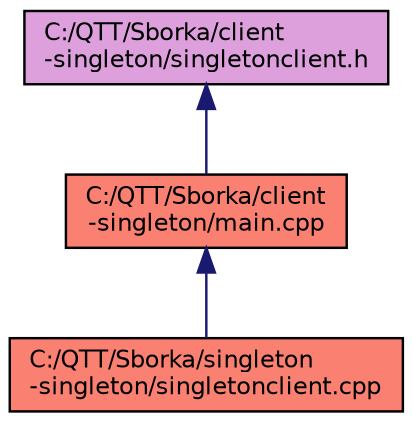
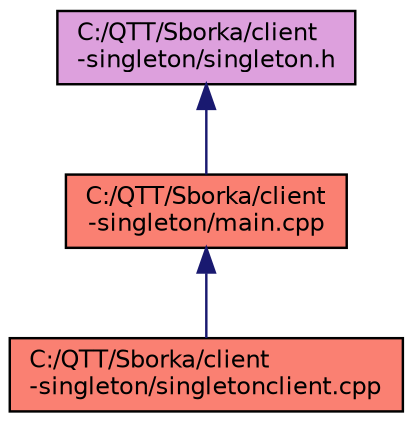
(206, 48) -> (206, 48)
(206, 375) -> (206, 375)
